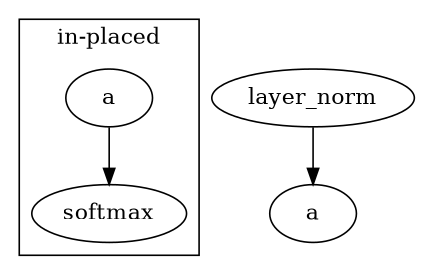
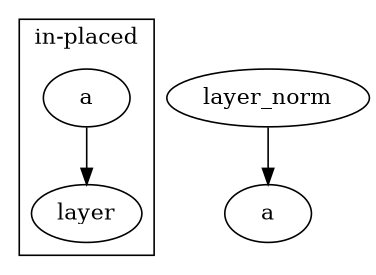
(109, 214) -> (87, 214)
